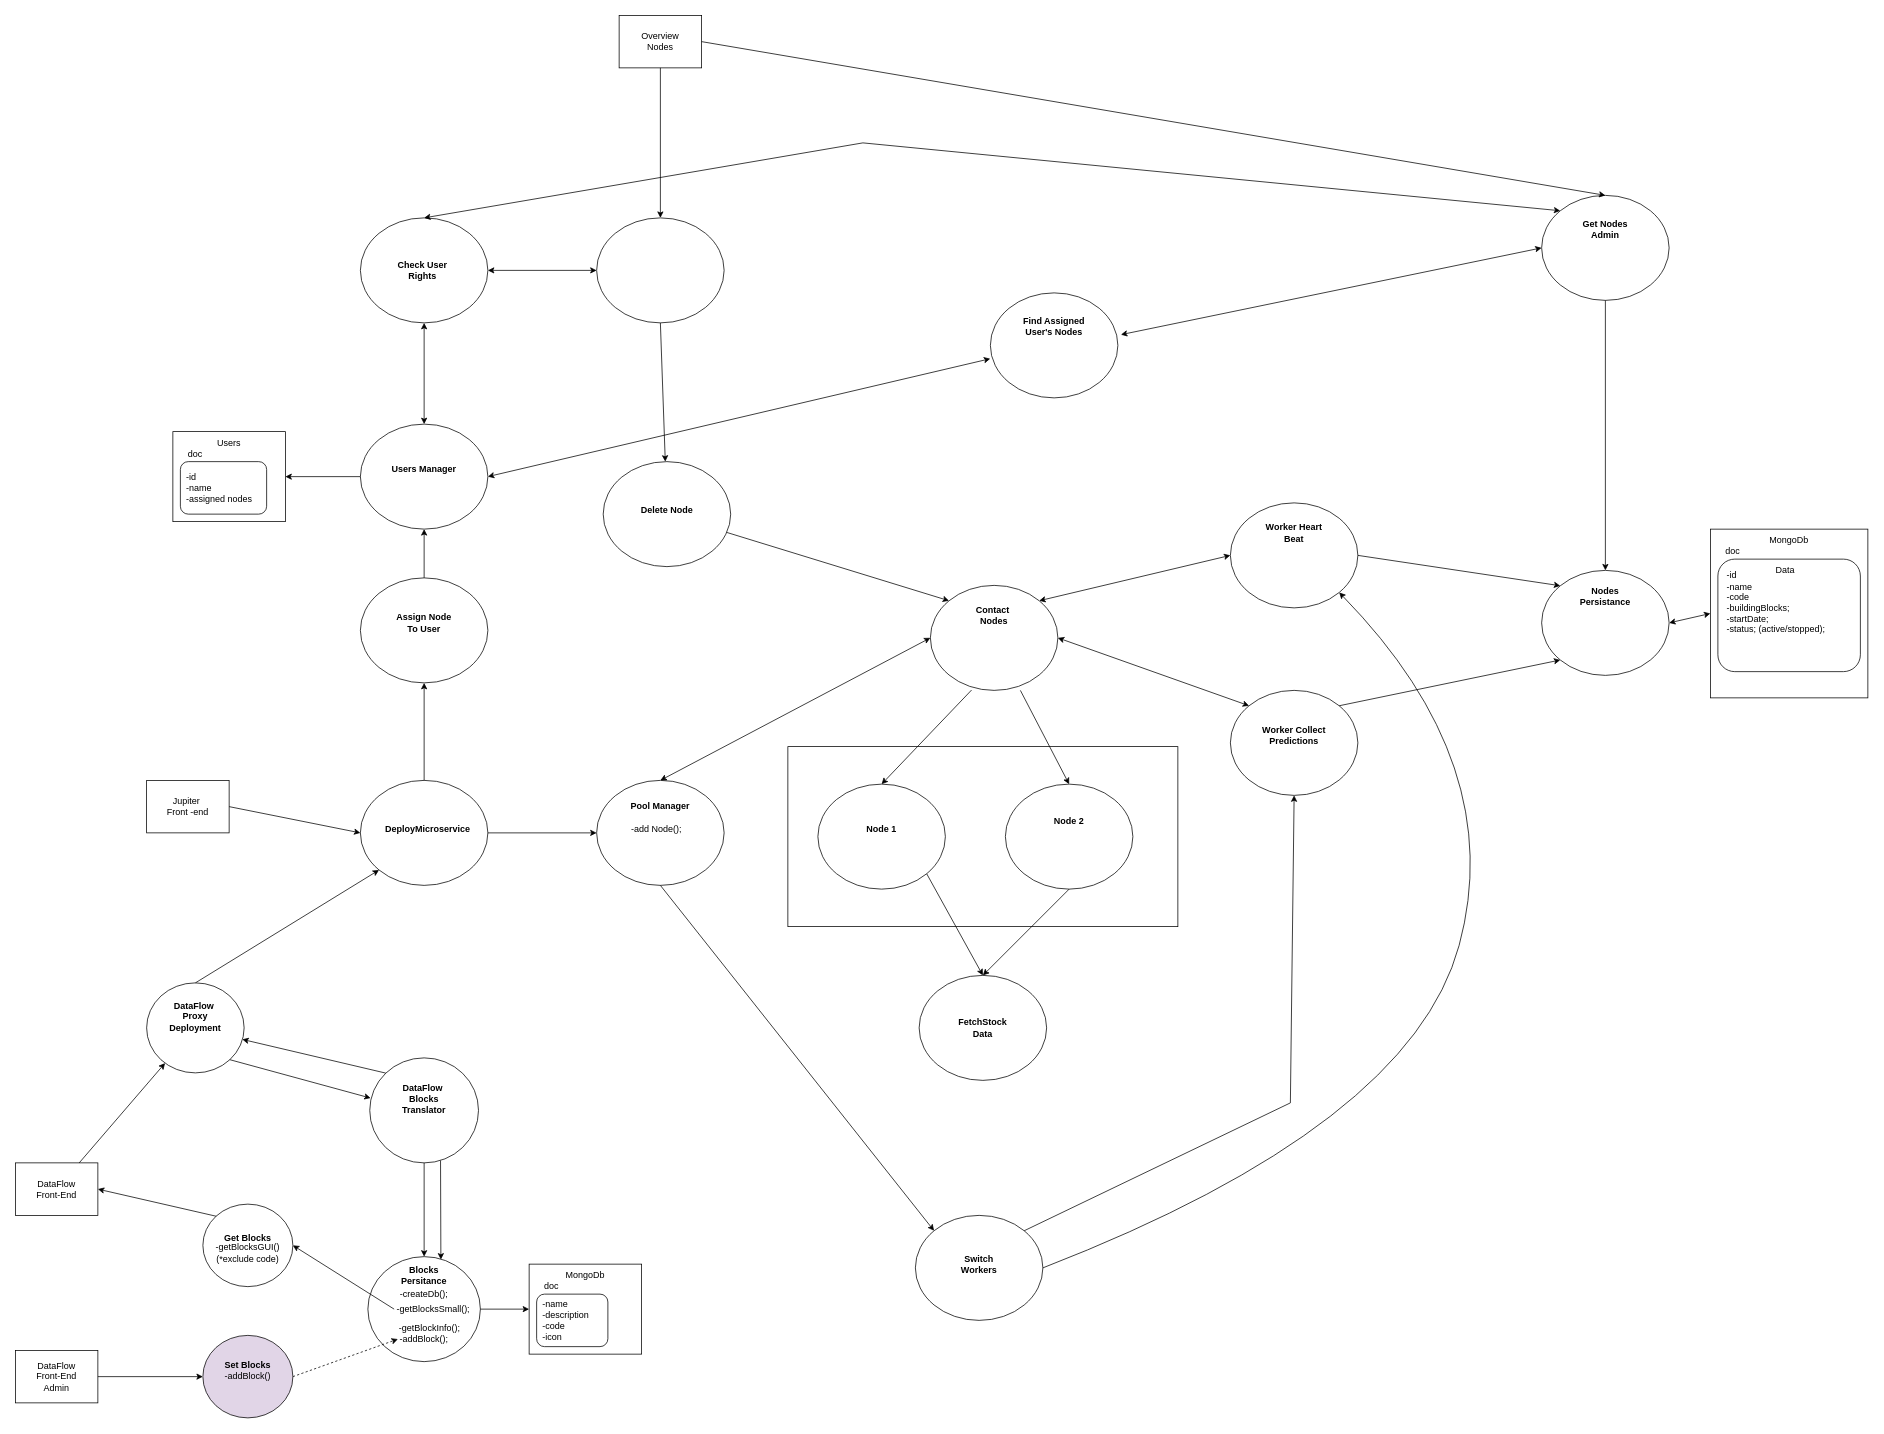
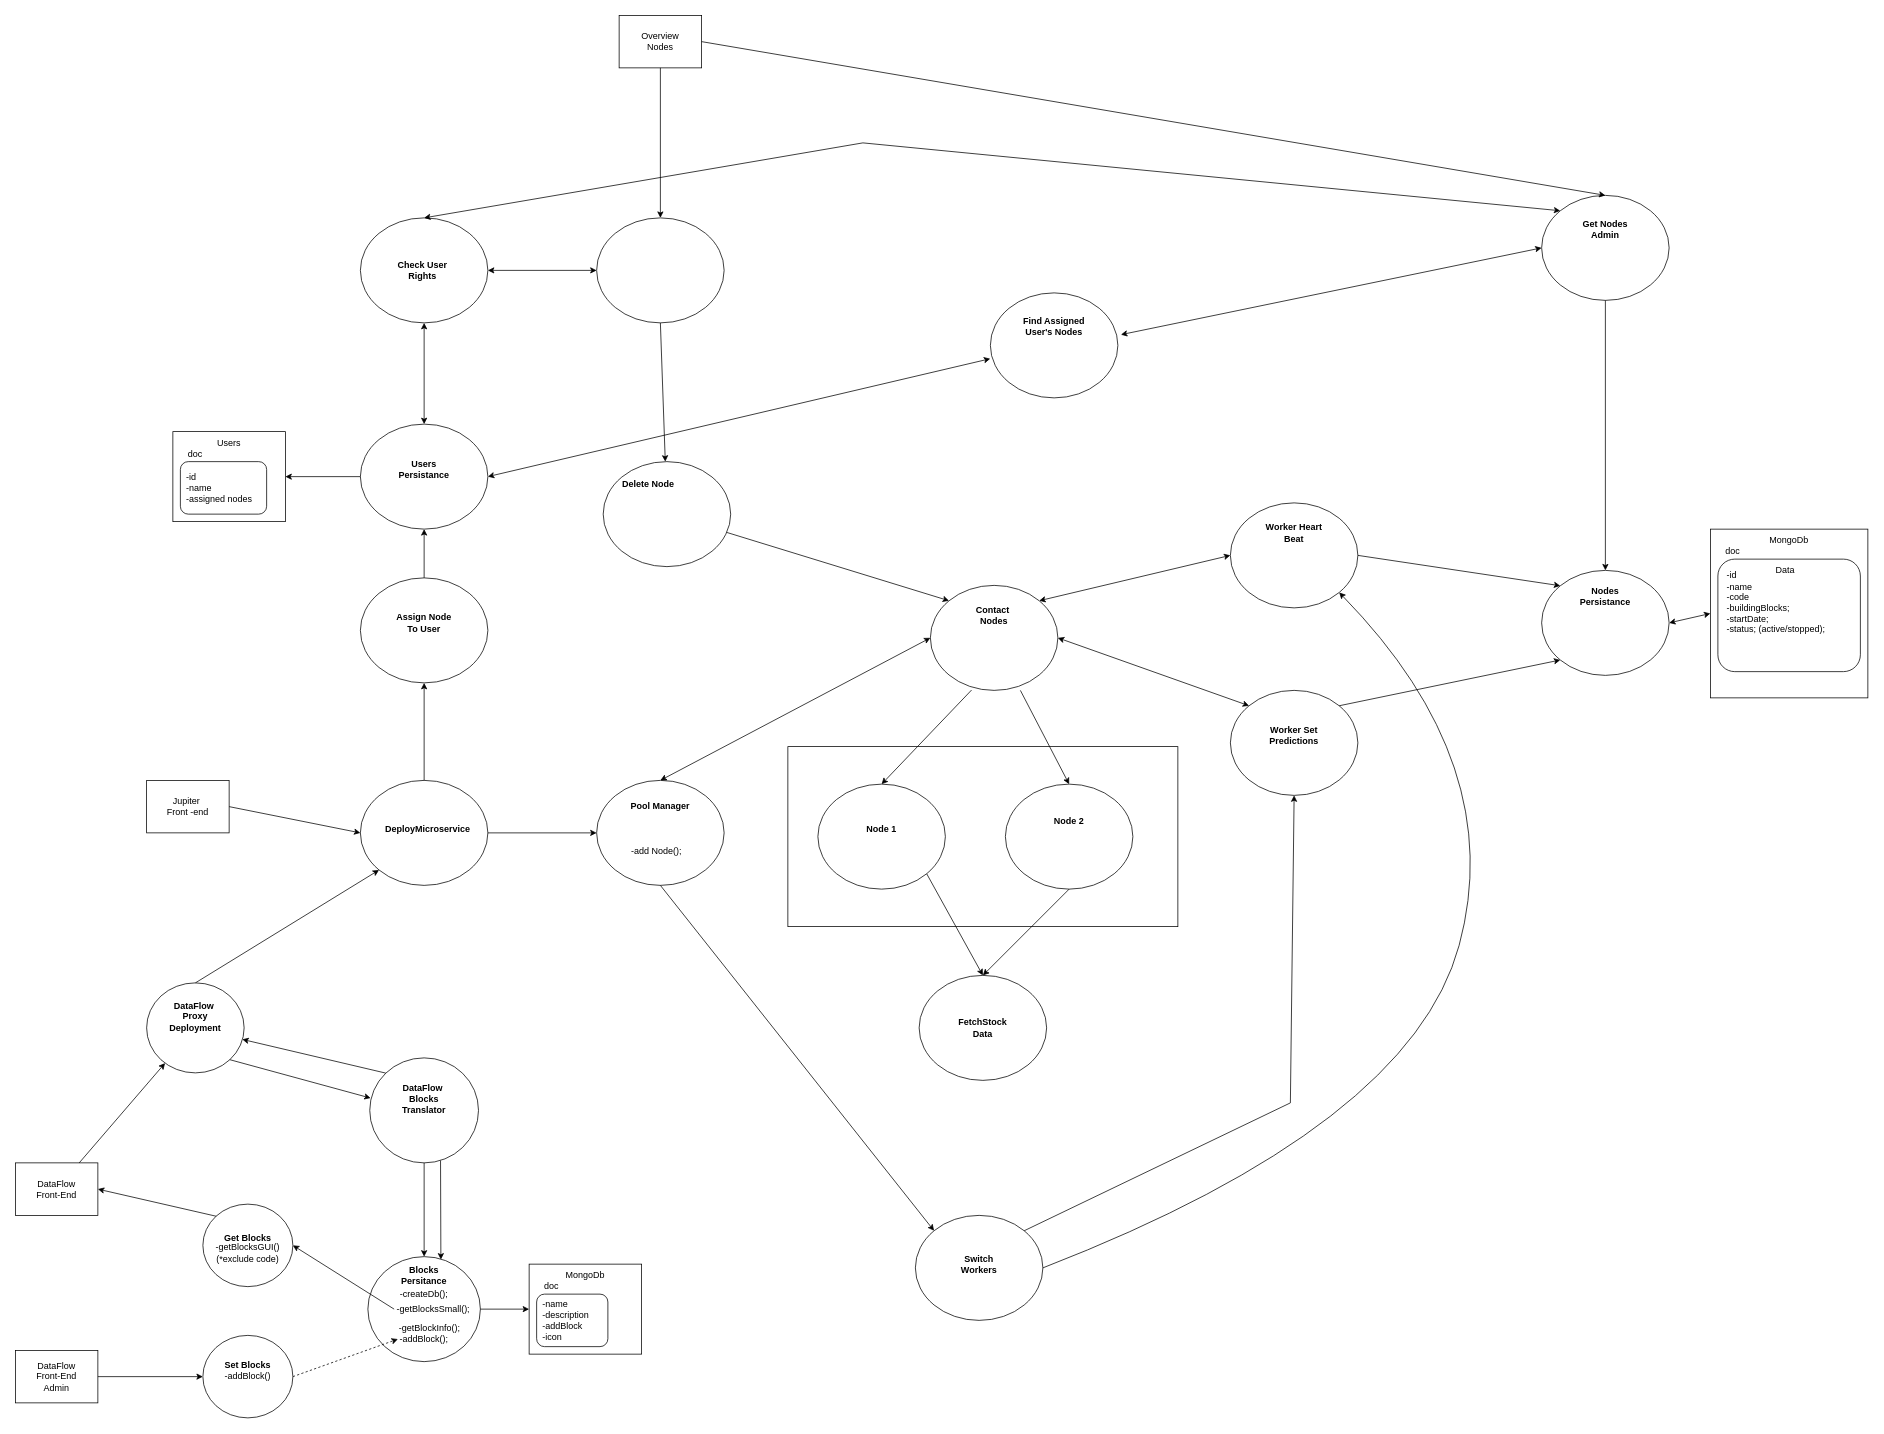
(424, 469) -> (424, 469)
(667, 510) -> (648, 484)
(1294, 735) -> (1294, 735)
(657, 829) -> (657, 852)
(571, 1320) -> (571, 1320)
(248, 1377) -> (248, 1377)
